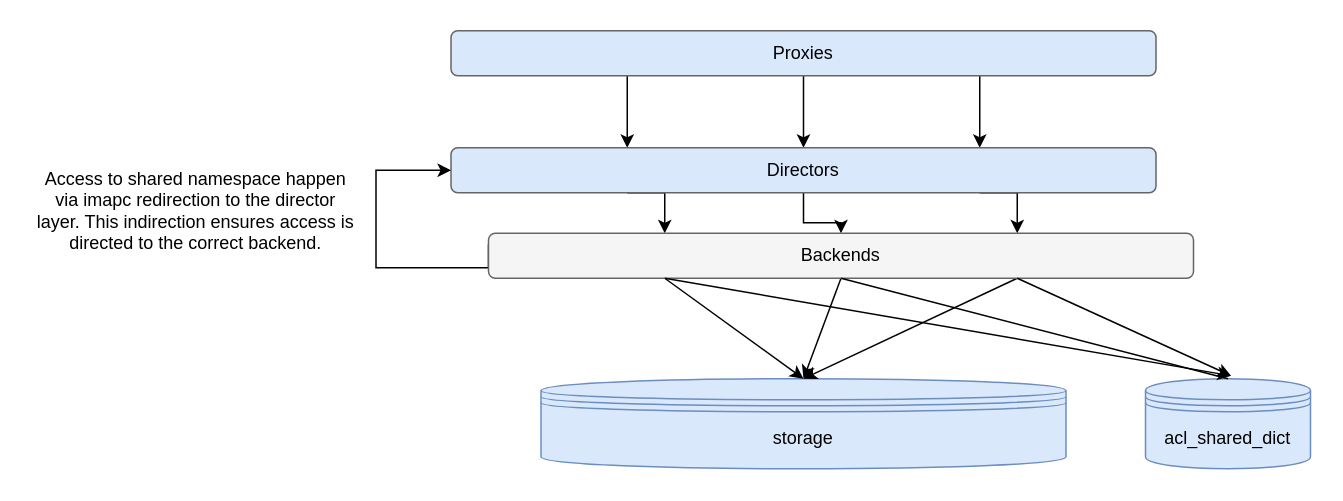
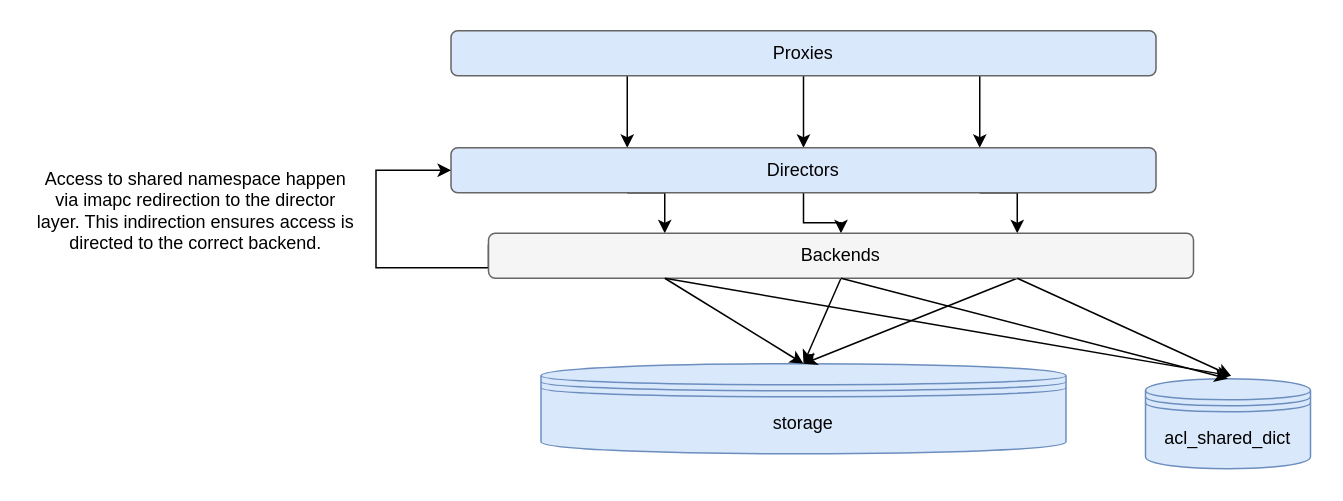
(1220, 377) -> (1217, 376)
(803, 424) -> (803, 409)
